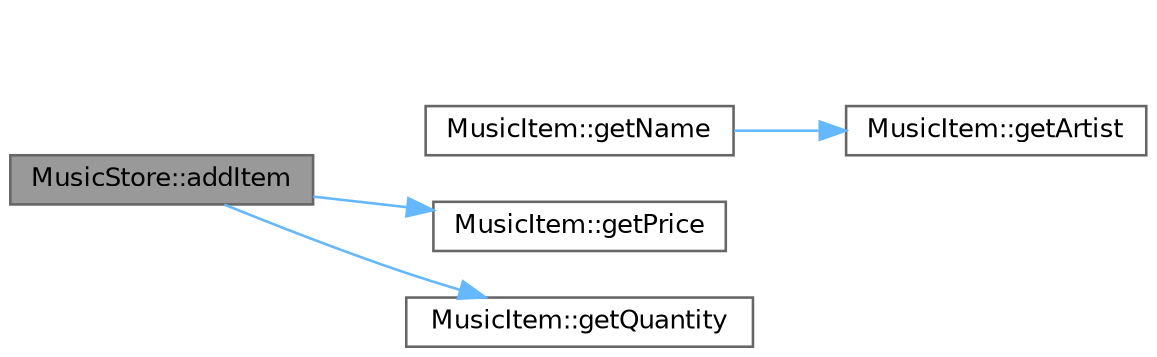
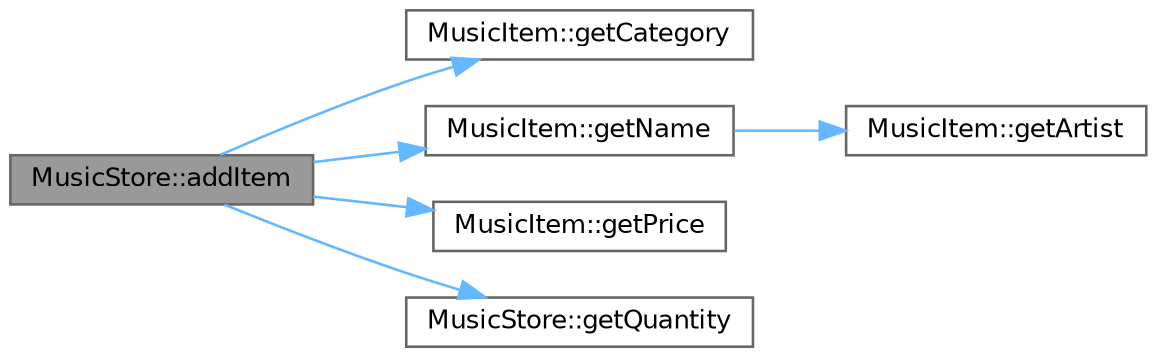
none -> (580, 35)
none -> (356, 157)
(580, 322) -> (580, 322)
